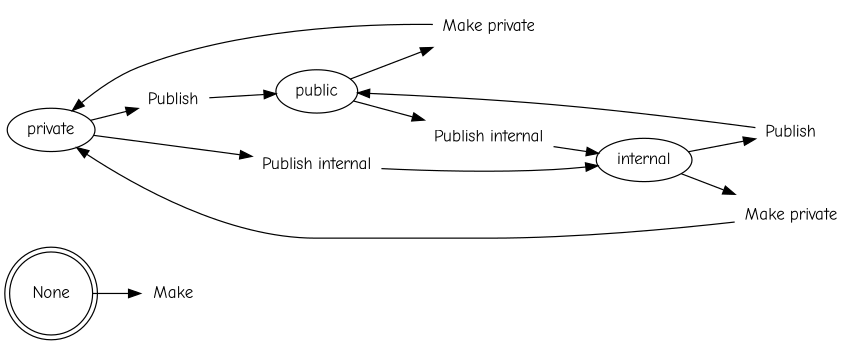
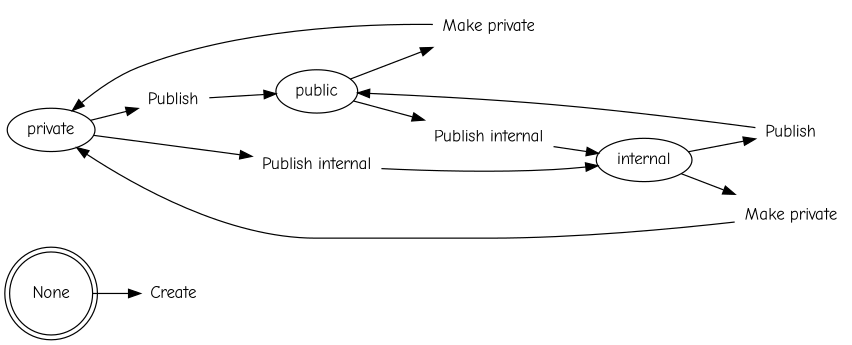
(174, 293) -> (174, 293)
